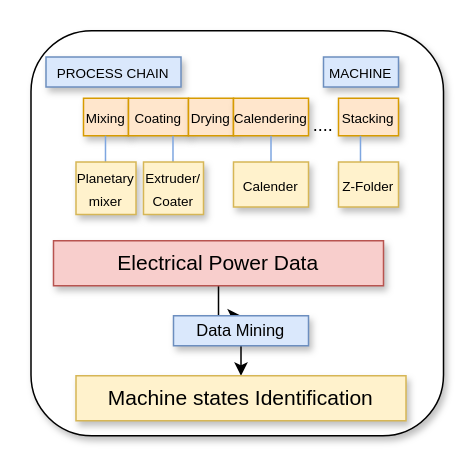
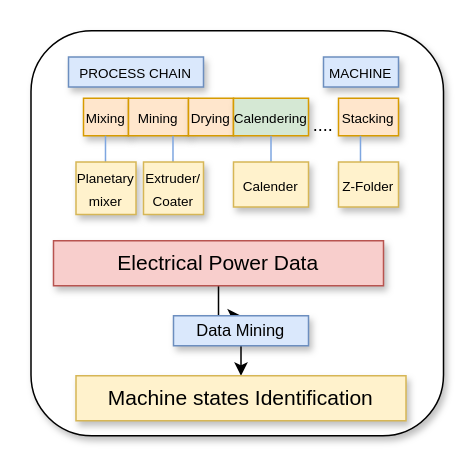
(113, 72) -> (136, 72)
(271, 117) -> (271, 117)
(158, 118) -> (158, 118)
